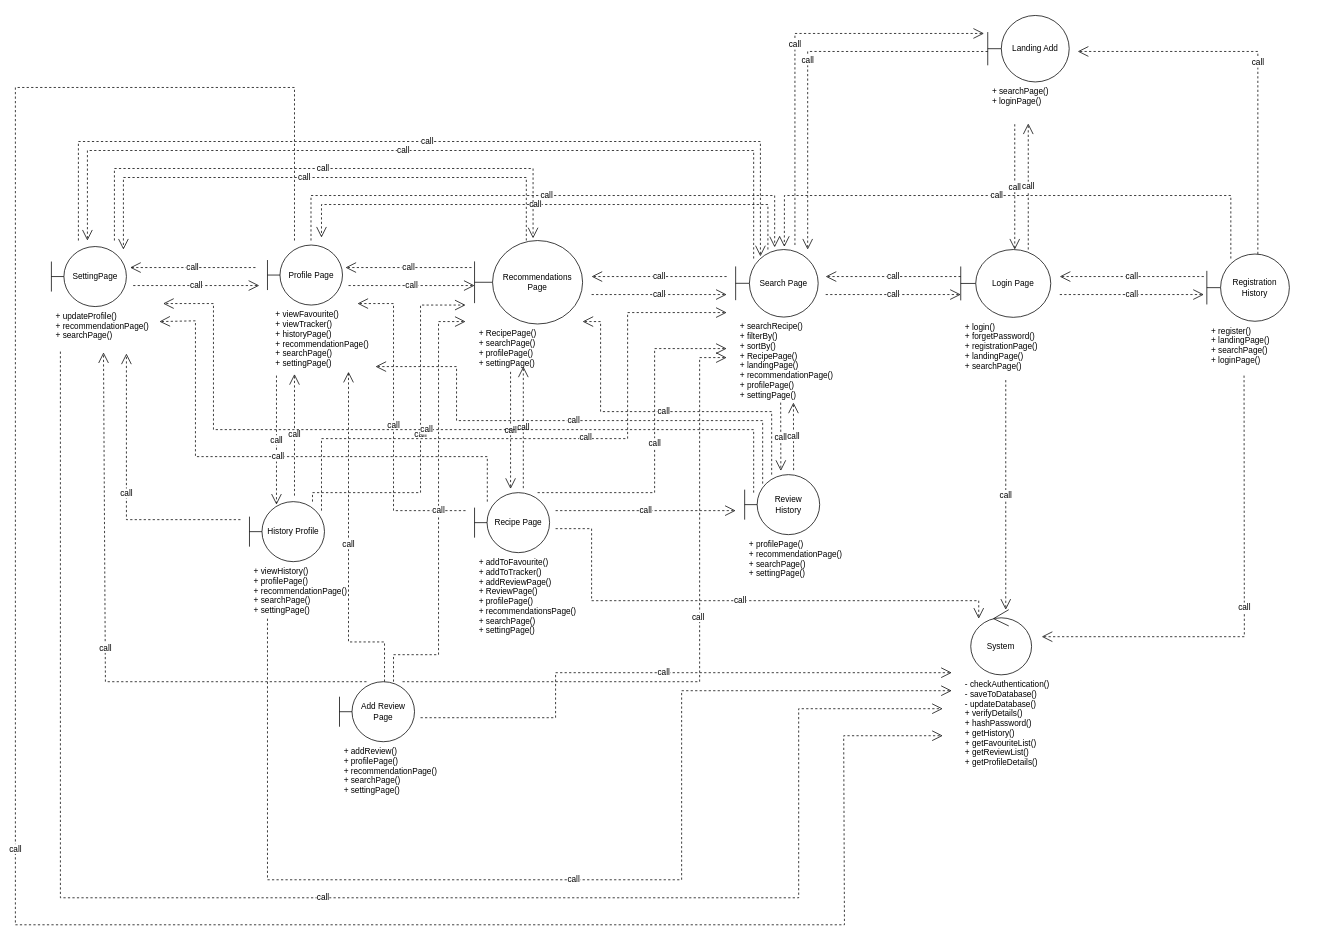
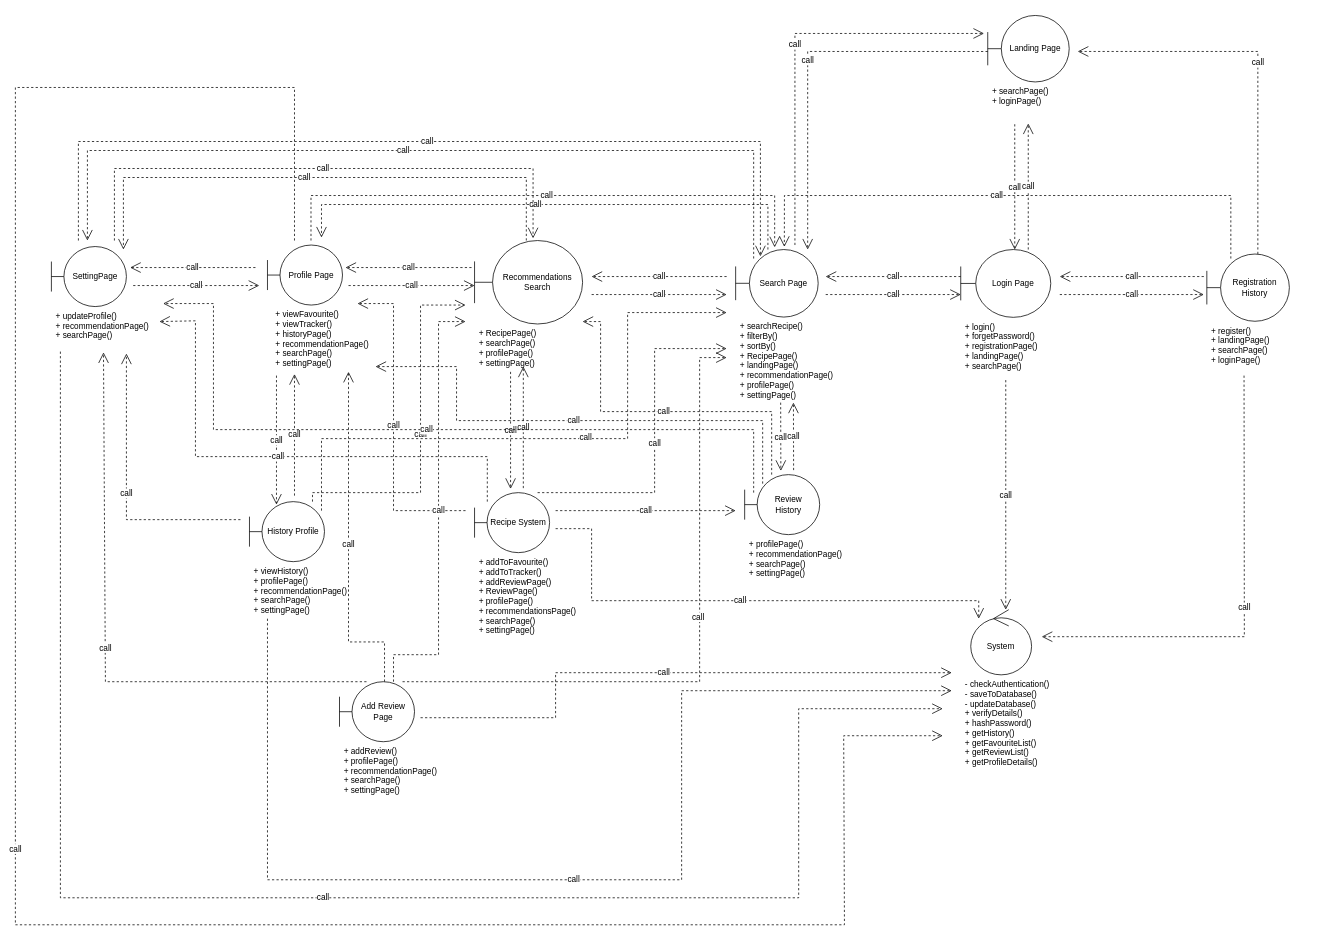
(1035, 48) -> (1035, 48)
(537, 282) -> (537, 282)
(518, 522) -> (518, 522)
